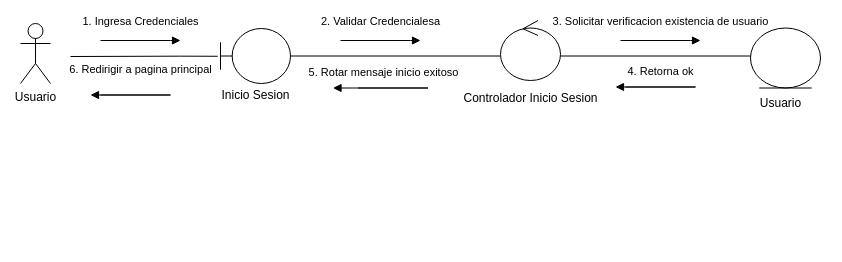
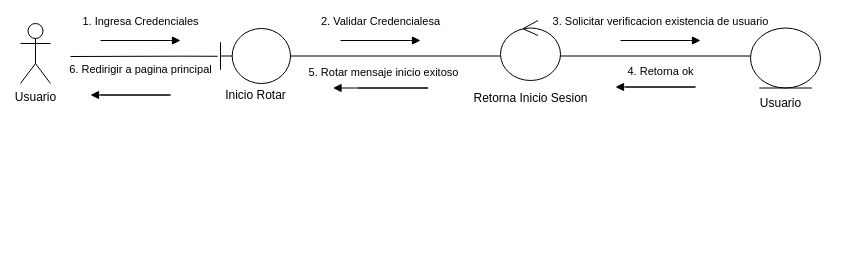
(256, 96) -> (256, 96)
(531, 99) -> (531, 99)
